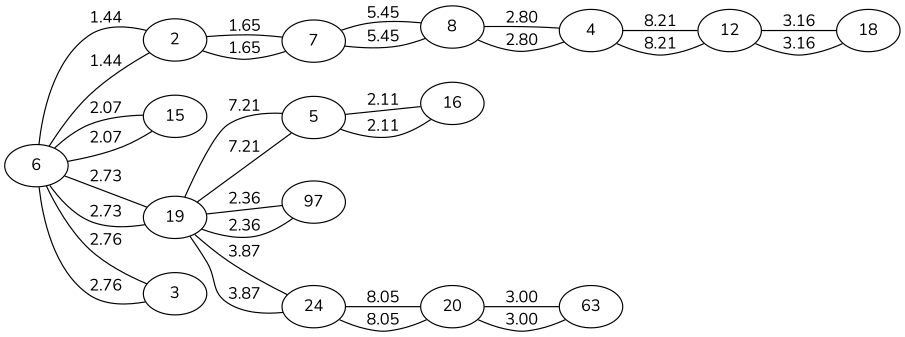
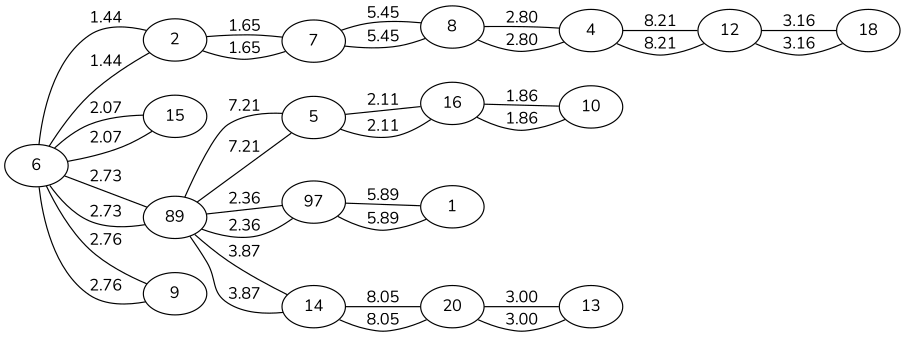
none -> (591, 107)
none -> (452, 207)
(175, 217) -> (175, 217)
(175, 294) -> (175, 294)
(314, 307) -> (314, 307)
(591, 307) -> (591, 307)
